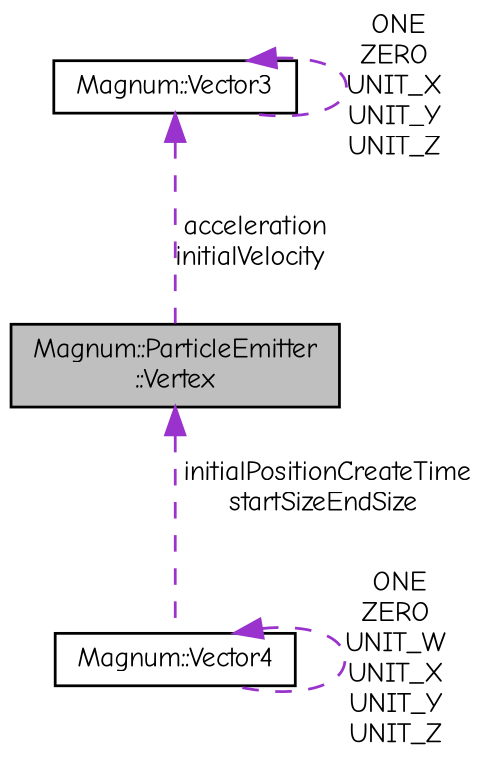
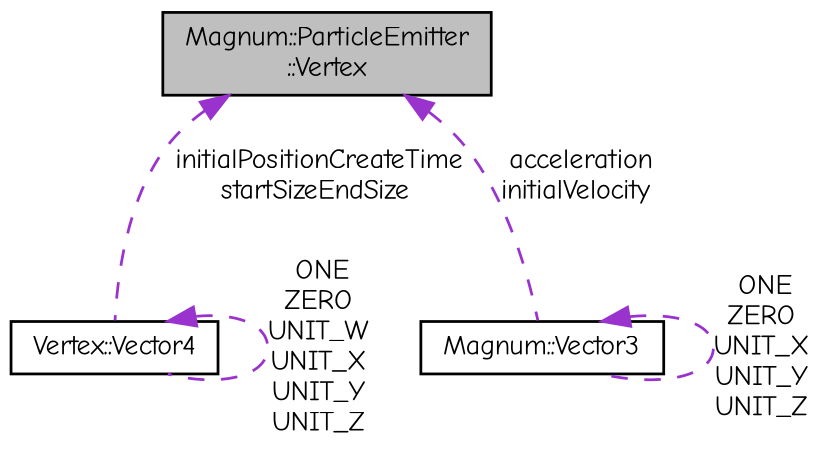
(175, 233) -> (501, 206)
(175, 660) -> (115, 348)
